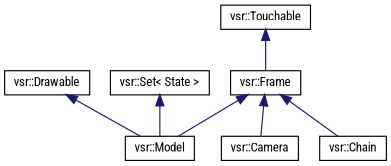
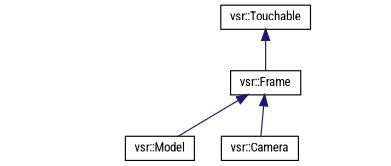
(47, 83) -> none
(160, 83) -> none
(353, 148) -> none
